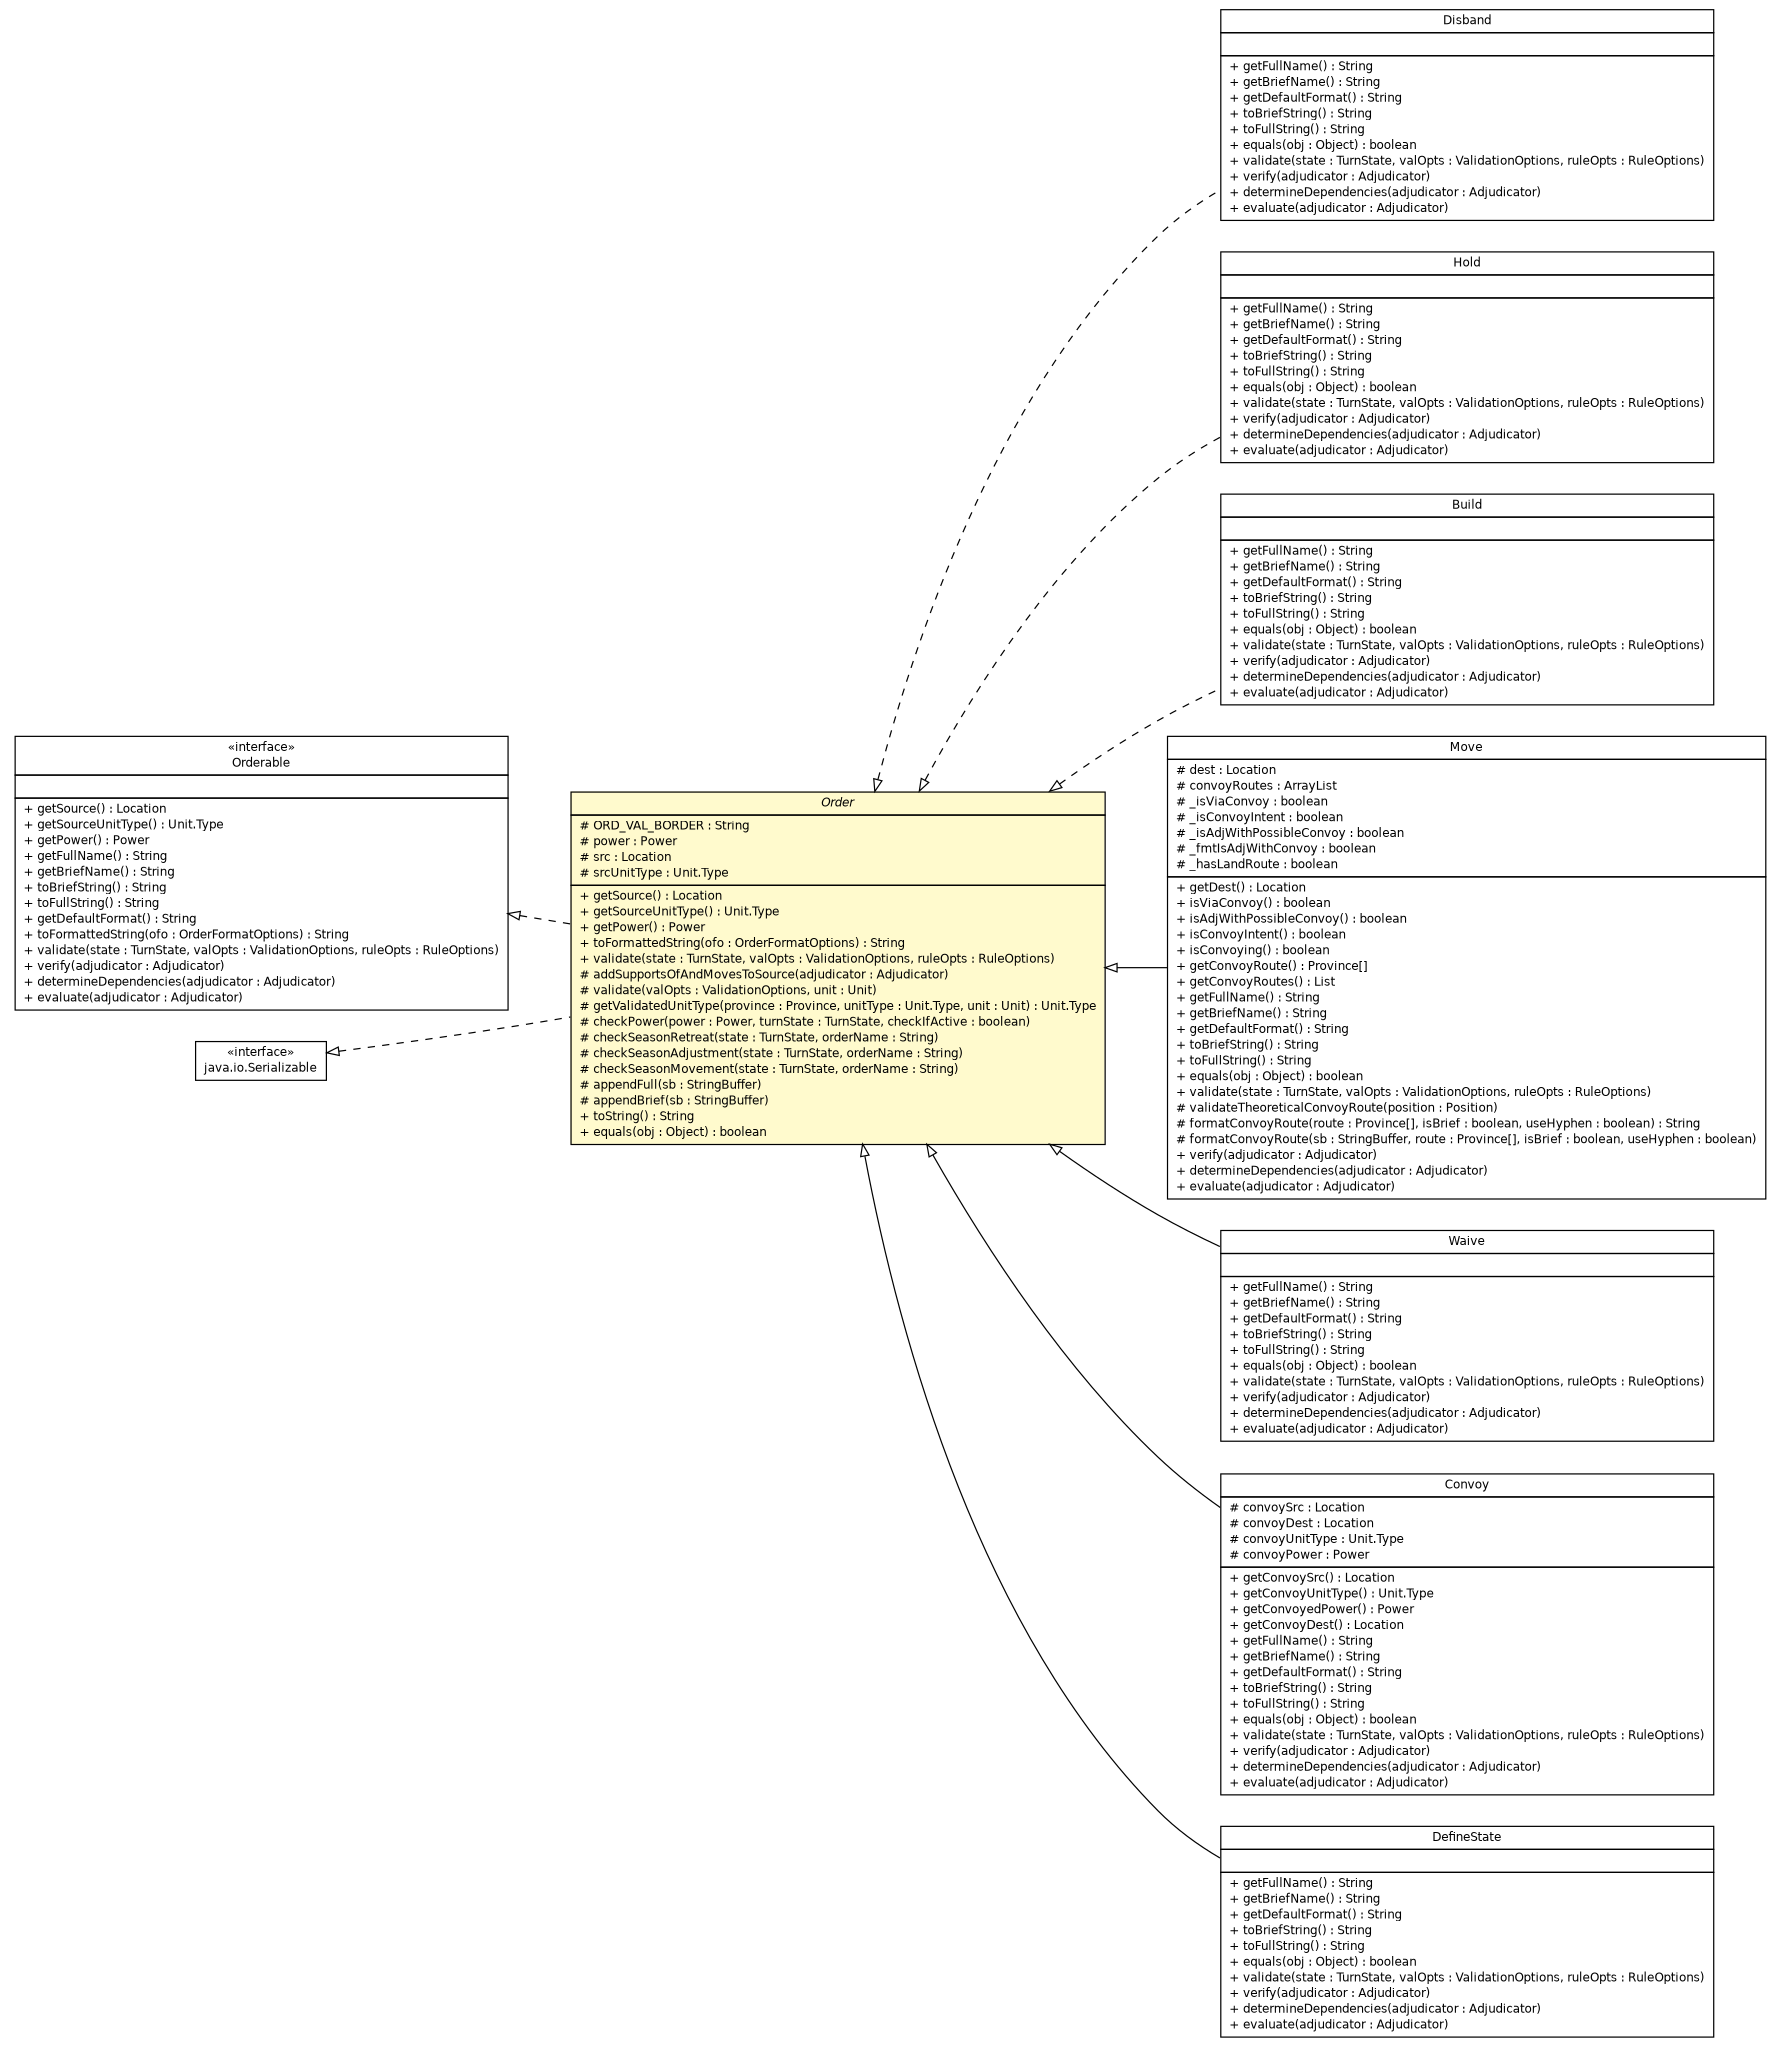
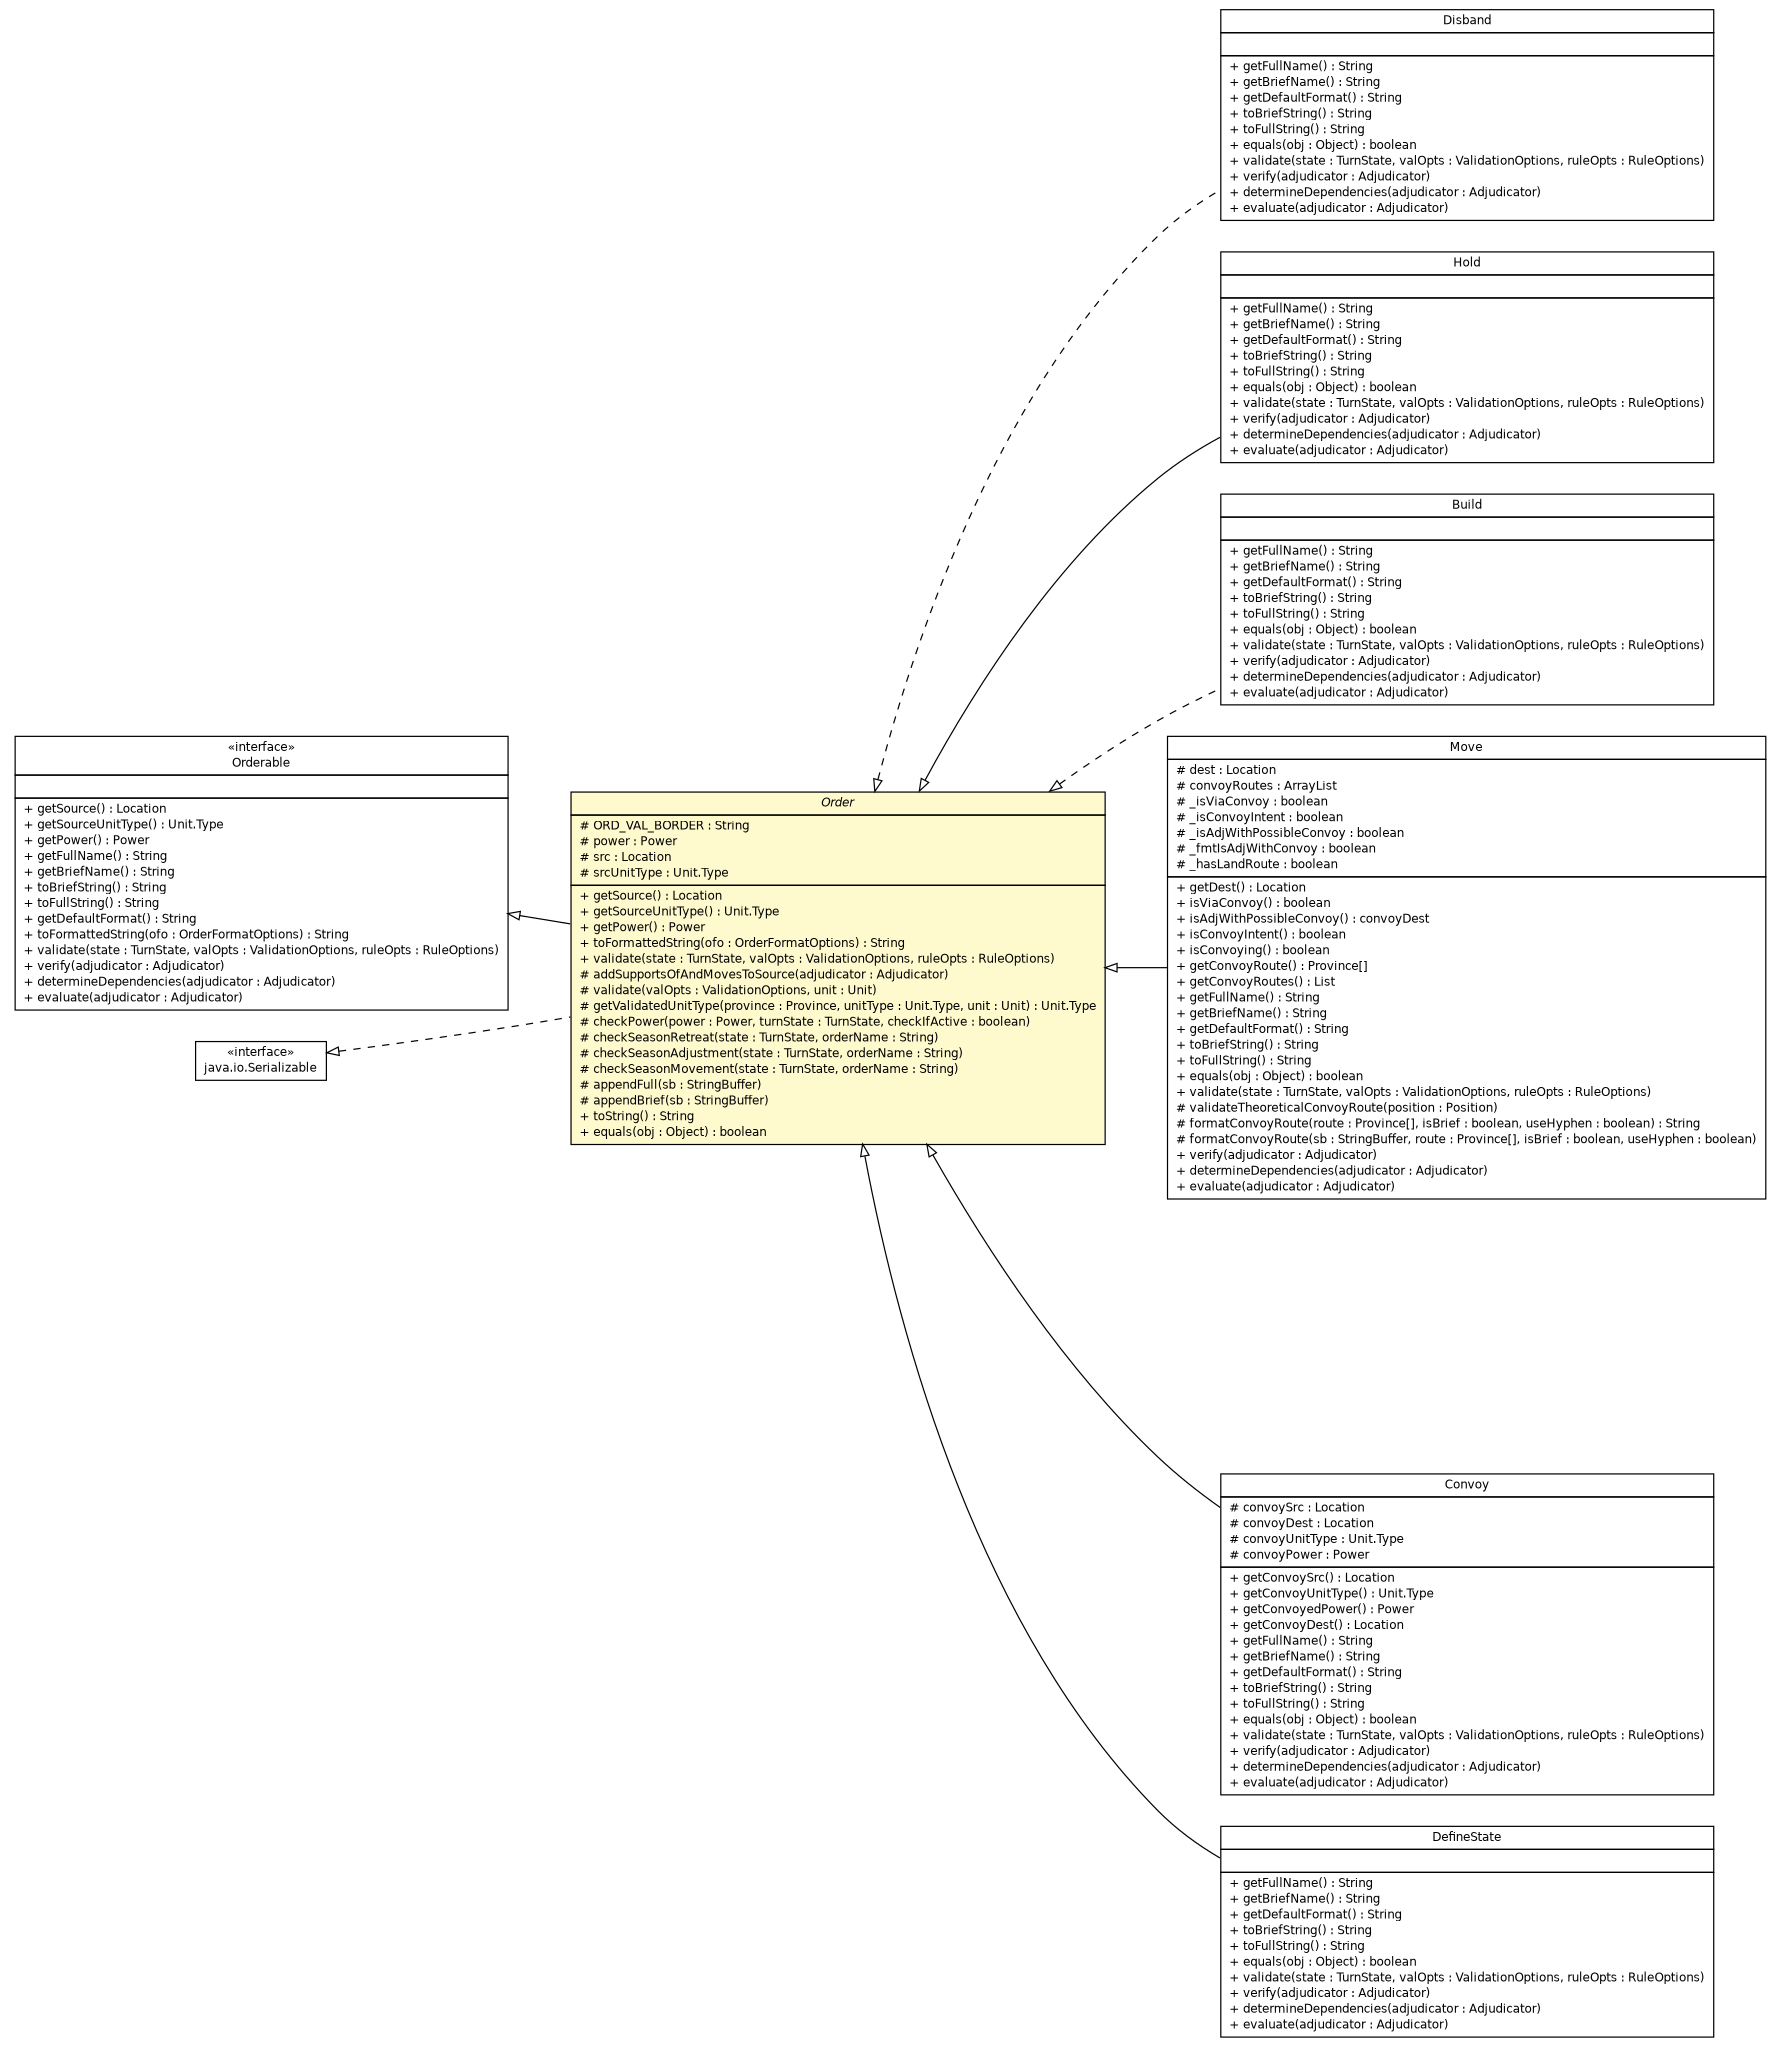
(1050, 589) -> (1050, 589)
(1292, 919) -> (1303, 919)
(545, 920) -> (545, 920)
(1467, 1336) -> none
